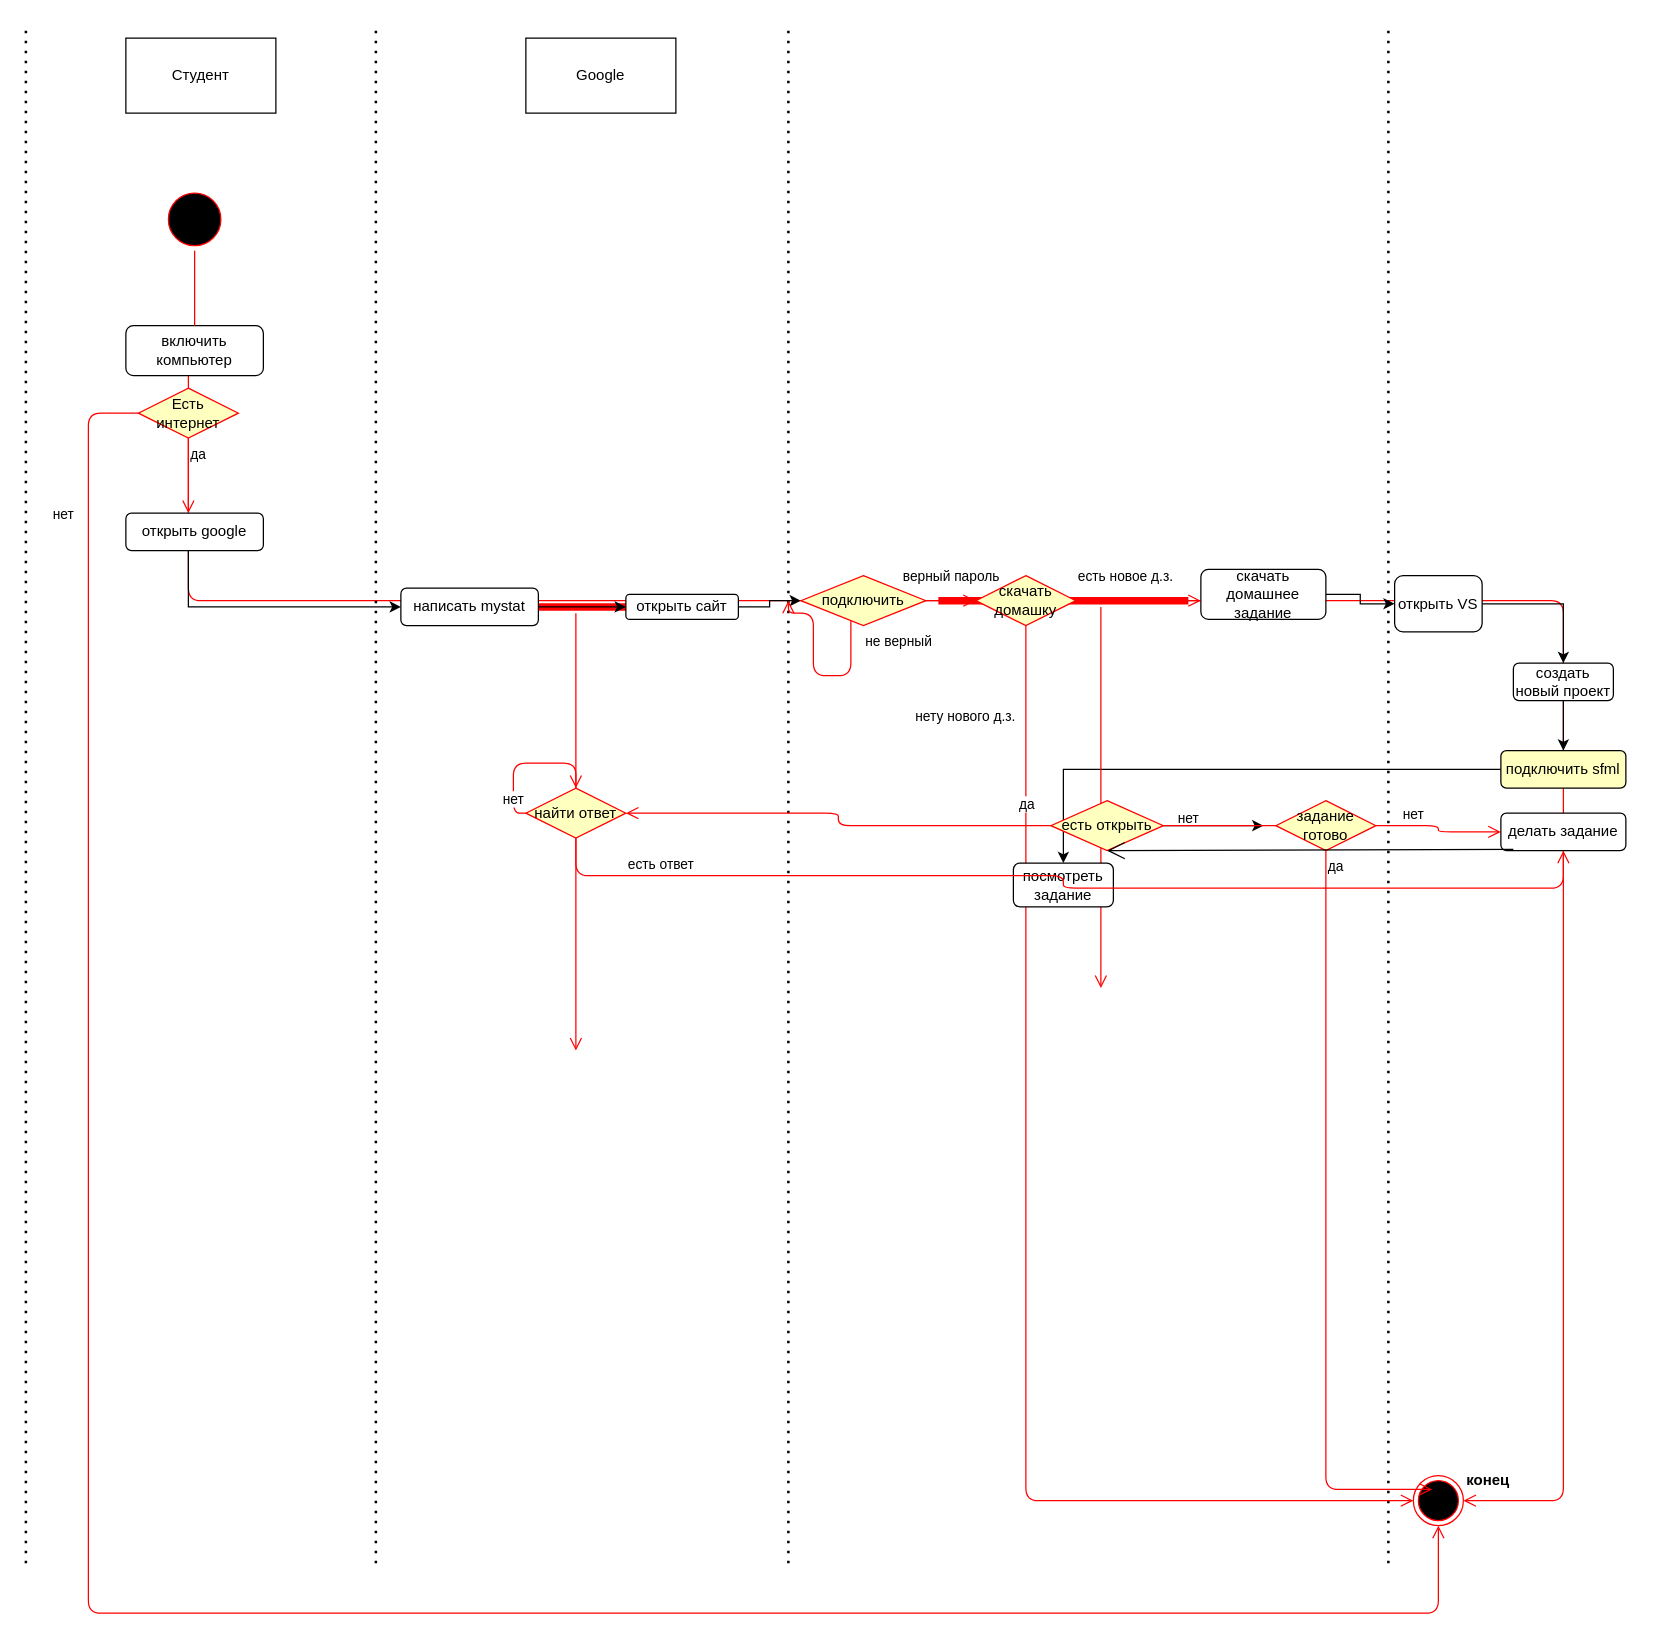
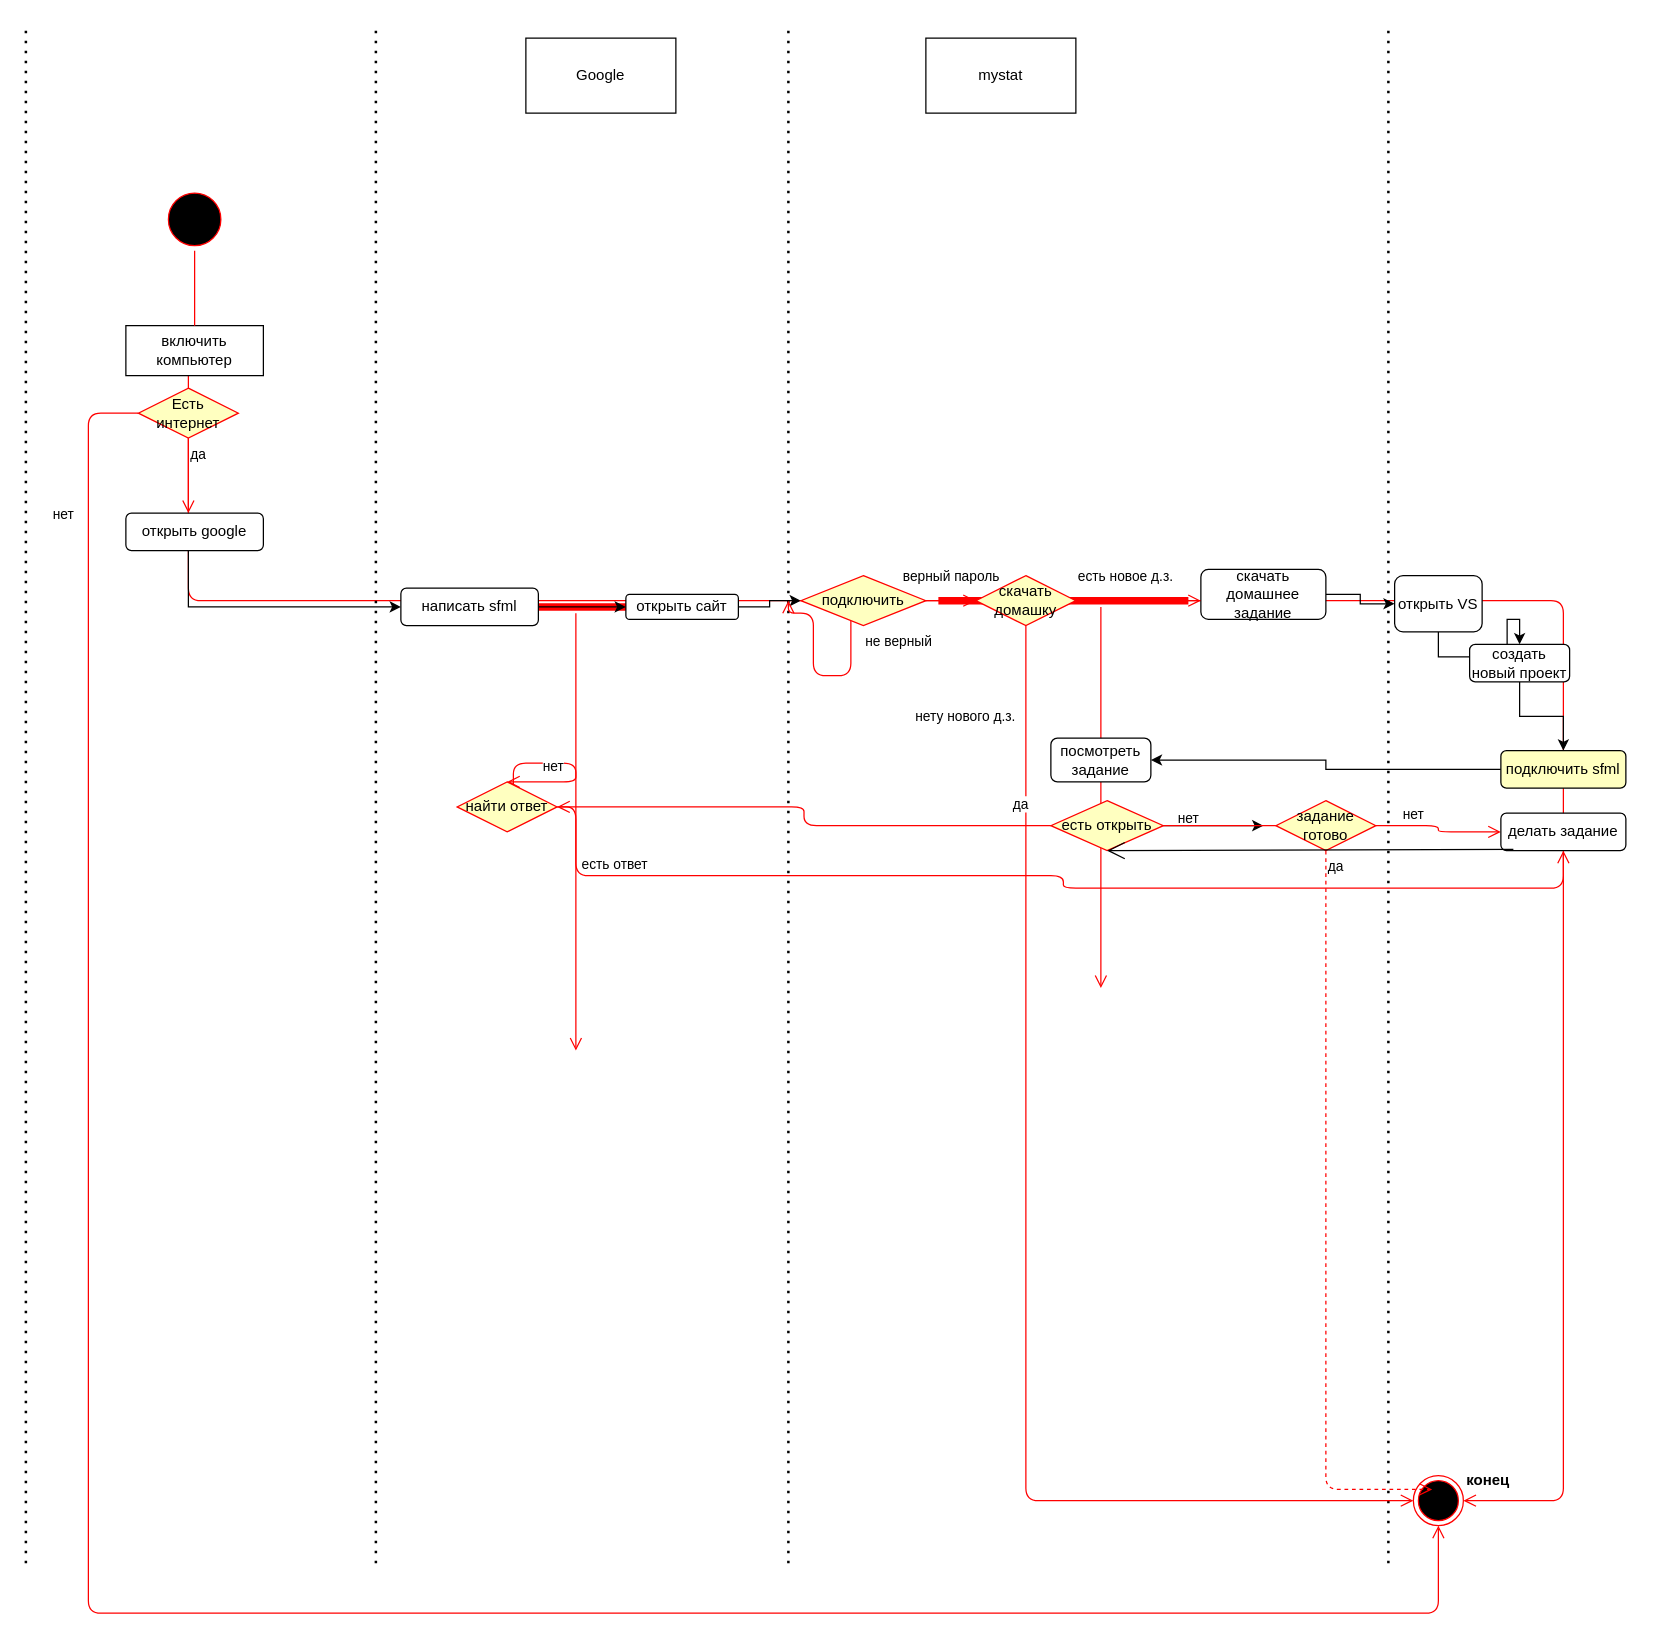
(201, 76) -> none
none -> (1001, 76)
(194, 351) -> (194, 351)
(469, 607) -> (469, 607)
(1563, 682) -> (1519, 663)
(576, 813) -> (507, 807)
(1063, 885) -> (1101, 760)
(1326, 1217) -> (1326, 1217)
